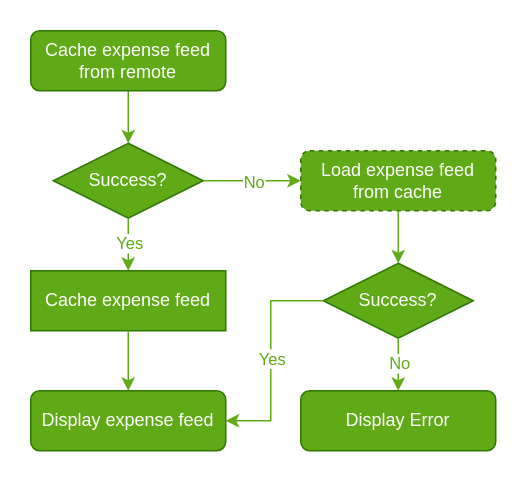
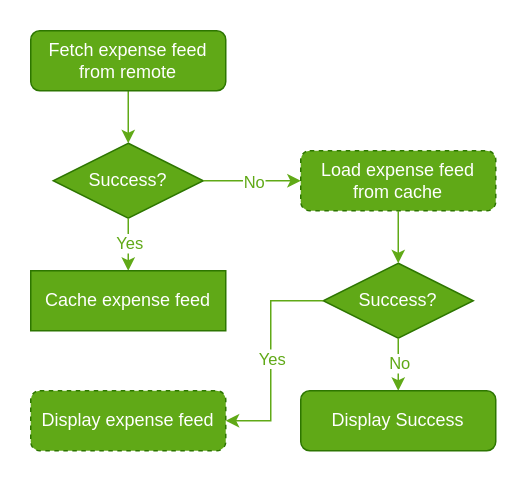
(128, 61) -> (128, 61)
(128, 356) -> none
(128, 421) -> (128, 421)
(398, 421) -> (398, 421)
